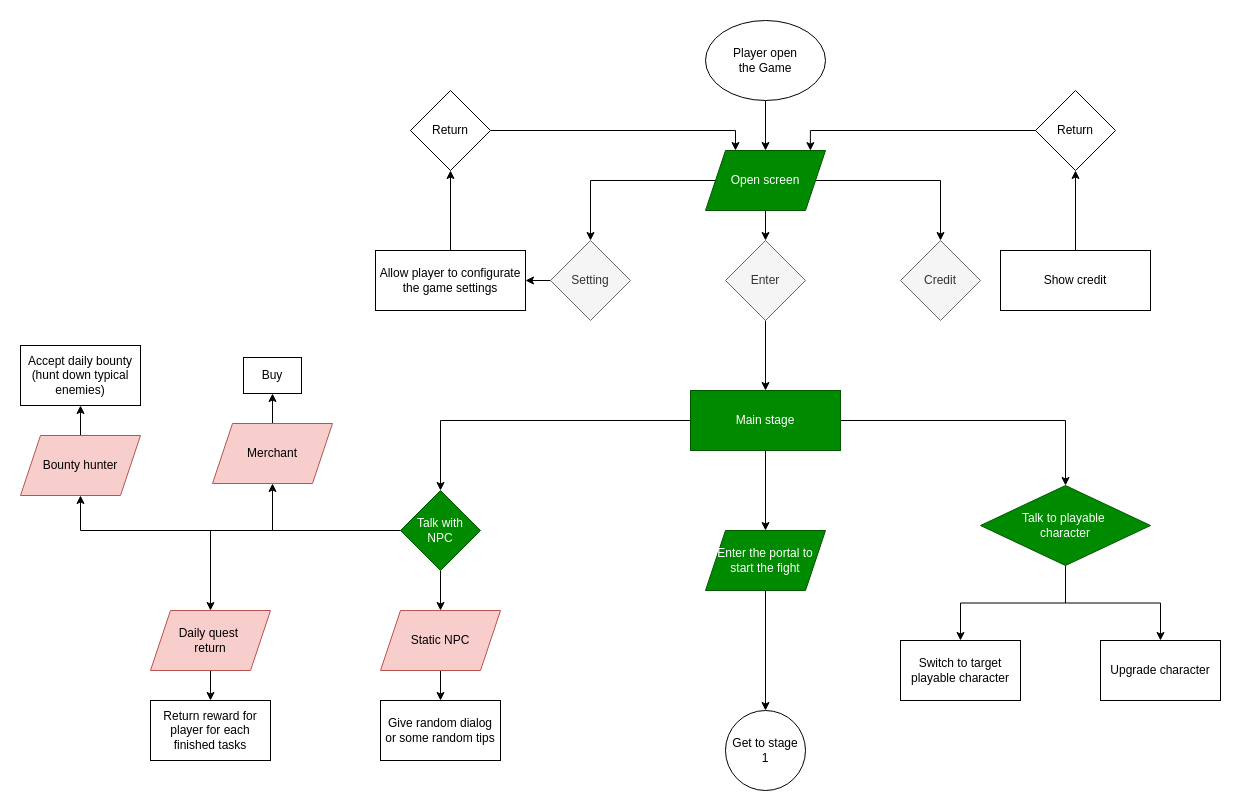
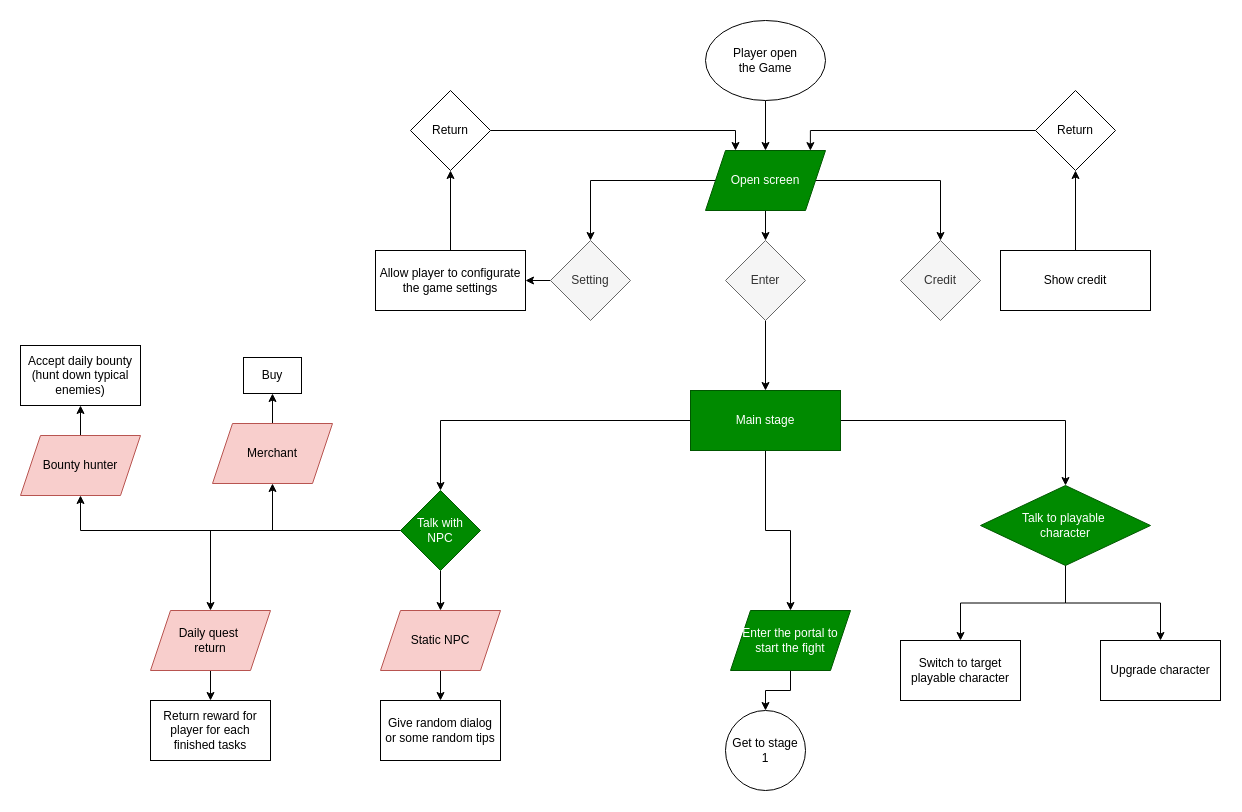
(766, 561) -> (791, 641)
